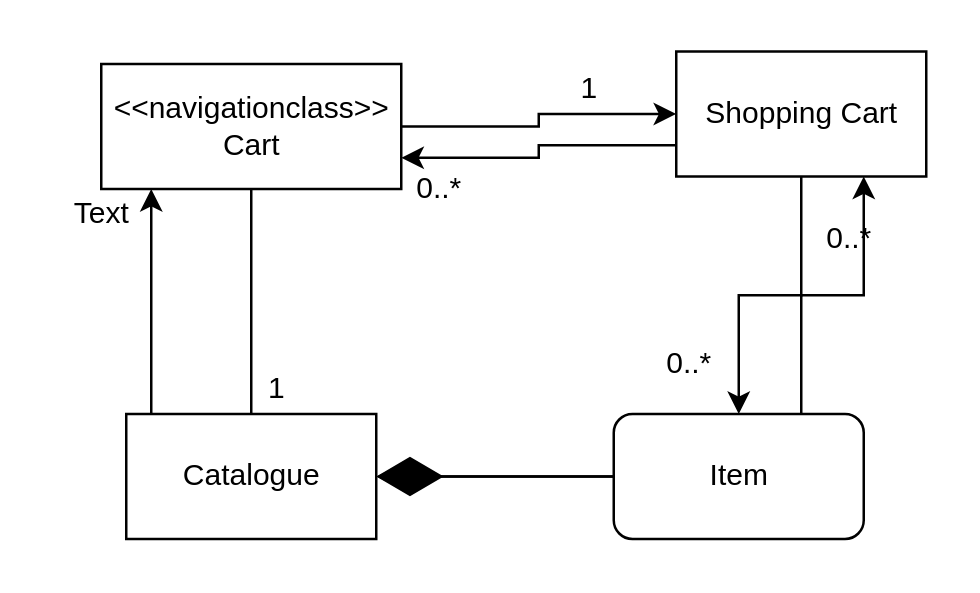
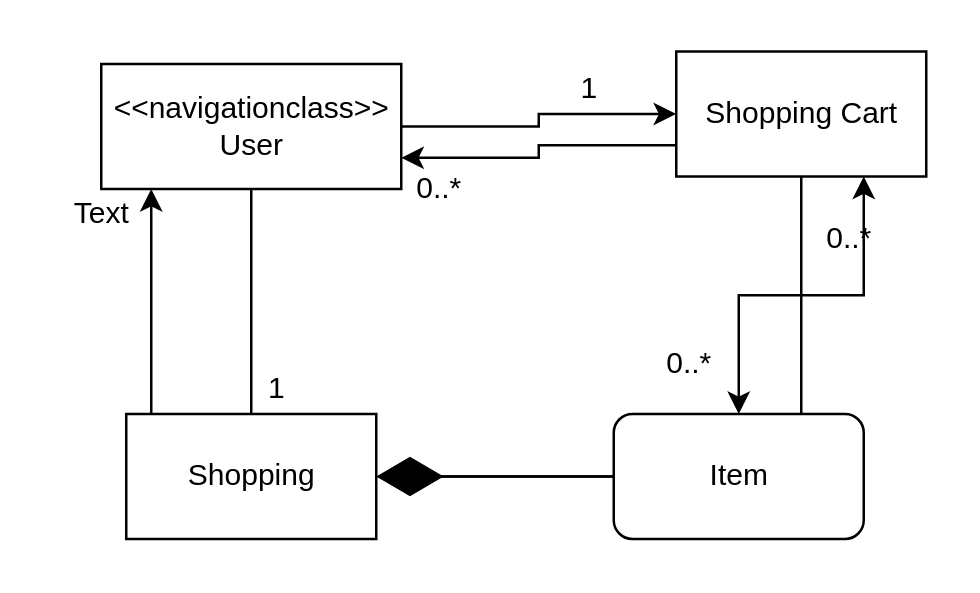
(253, 126) -> (253, 126)
(253, 476) -> (253, 476)
